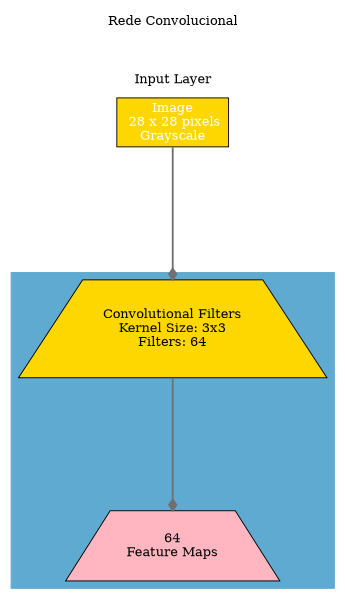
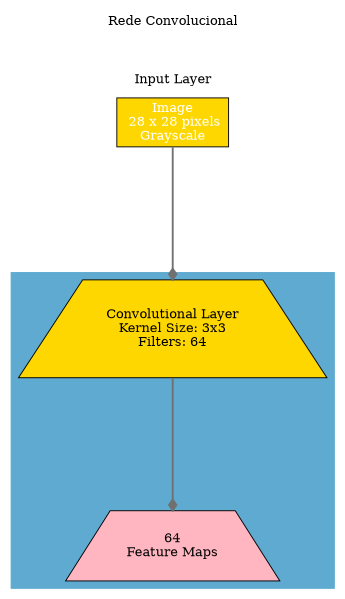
(173, 329) -> (173, 329)
